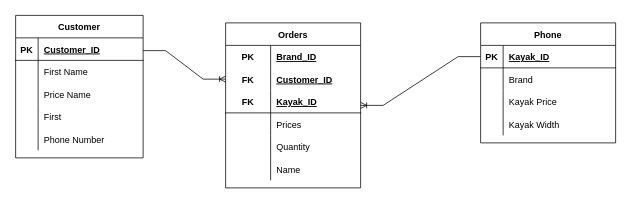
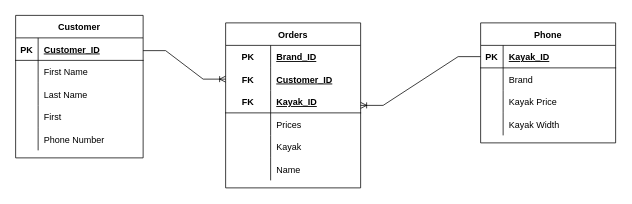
(66, 95) -> (65, 95)
(295, 147) -> (289, 147)
